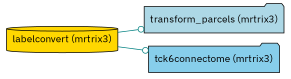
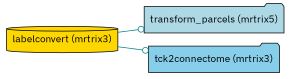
(214, 20) -> (214, 20)
(214, 59) -> (214, 59)
